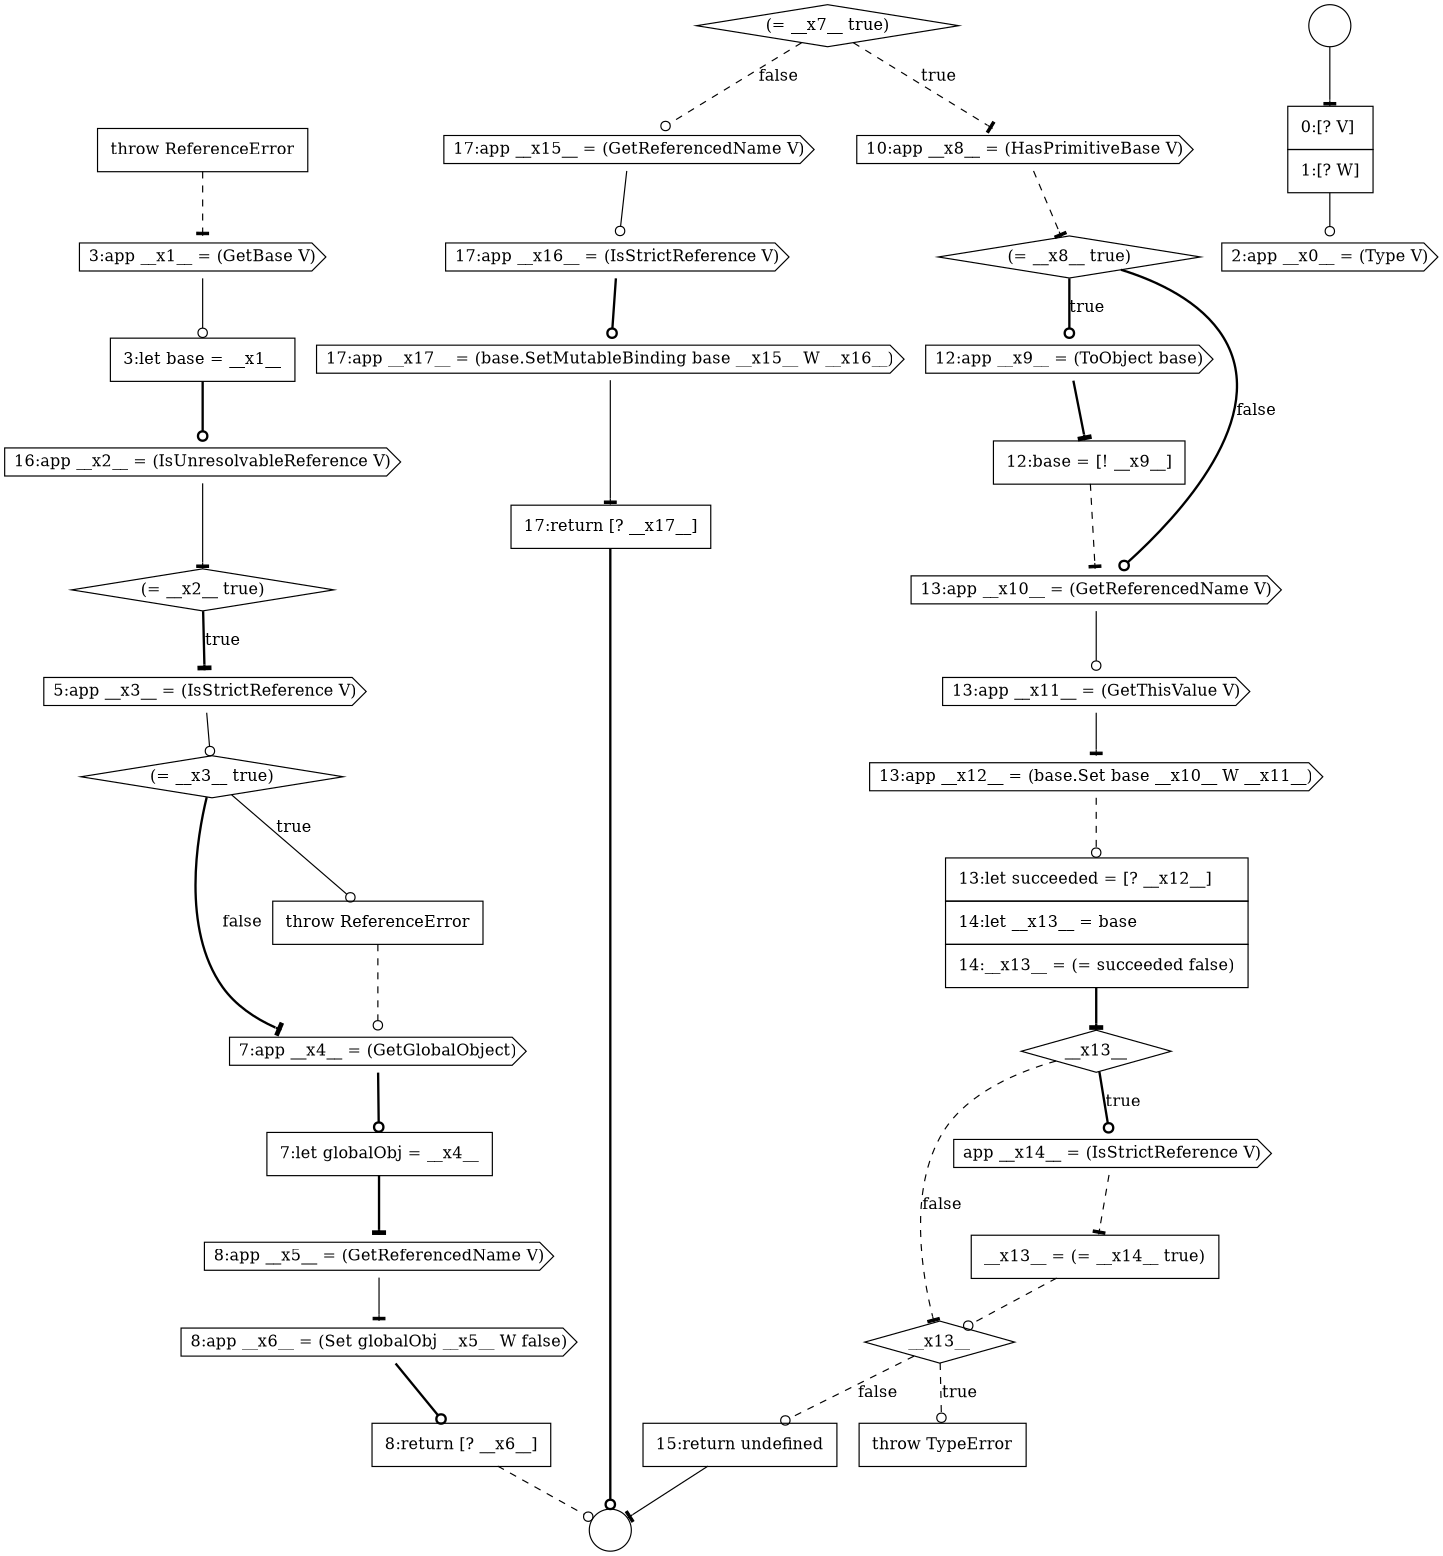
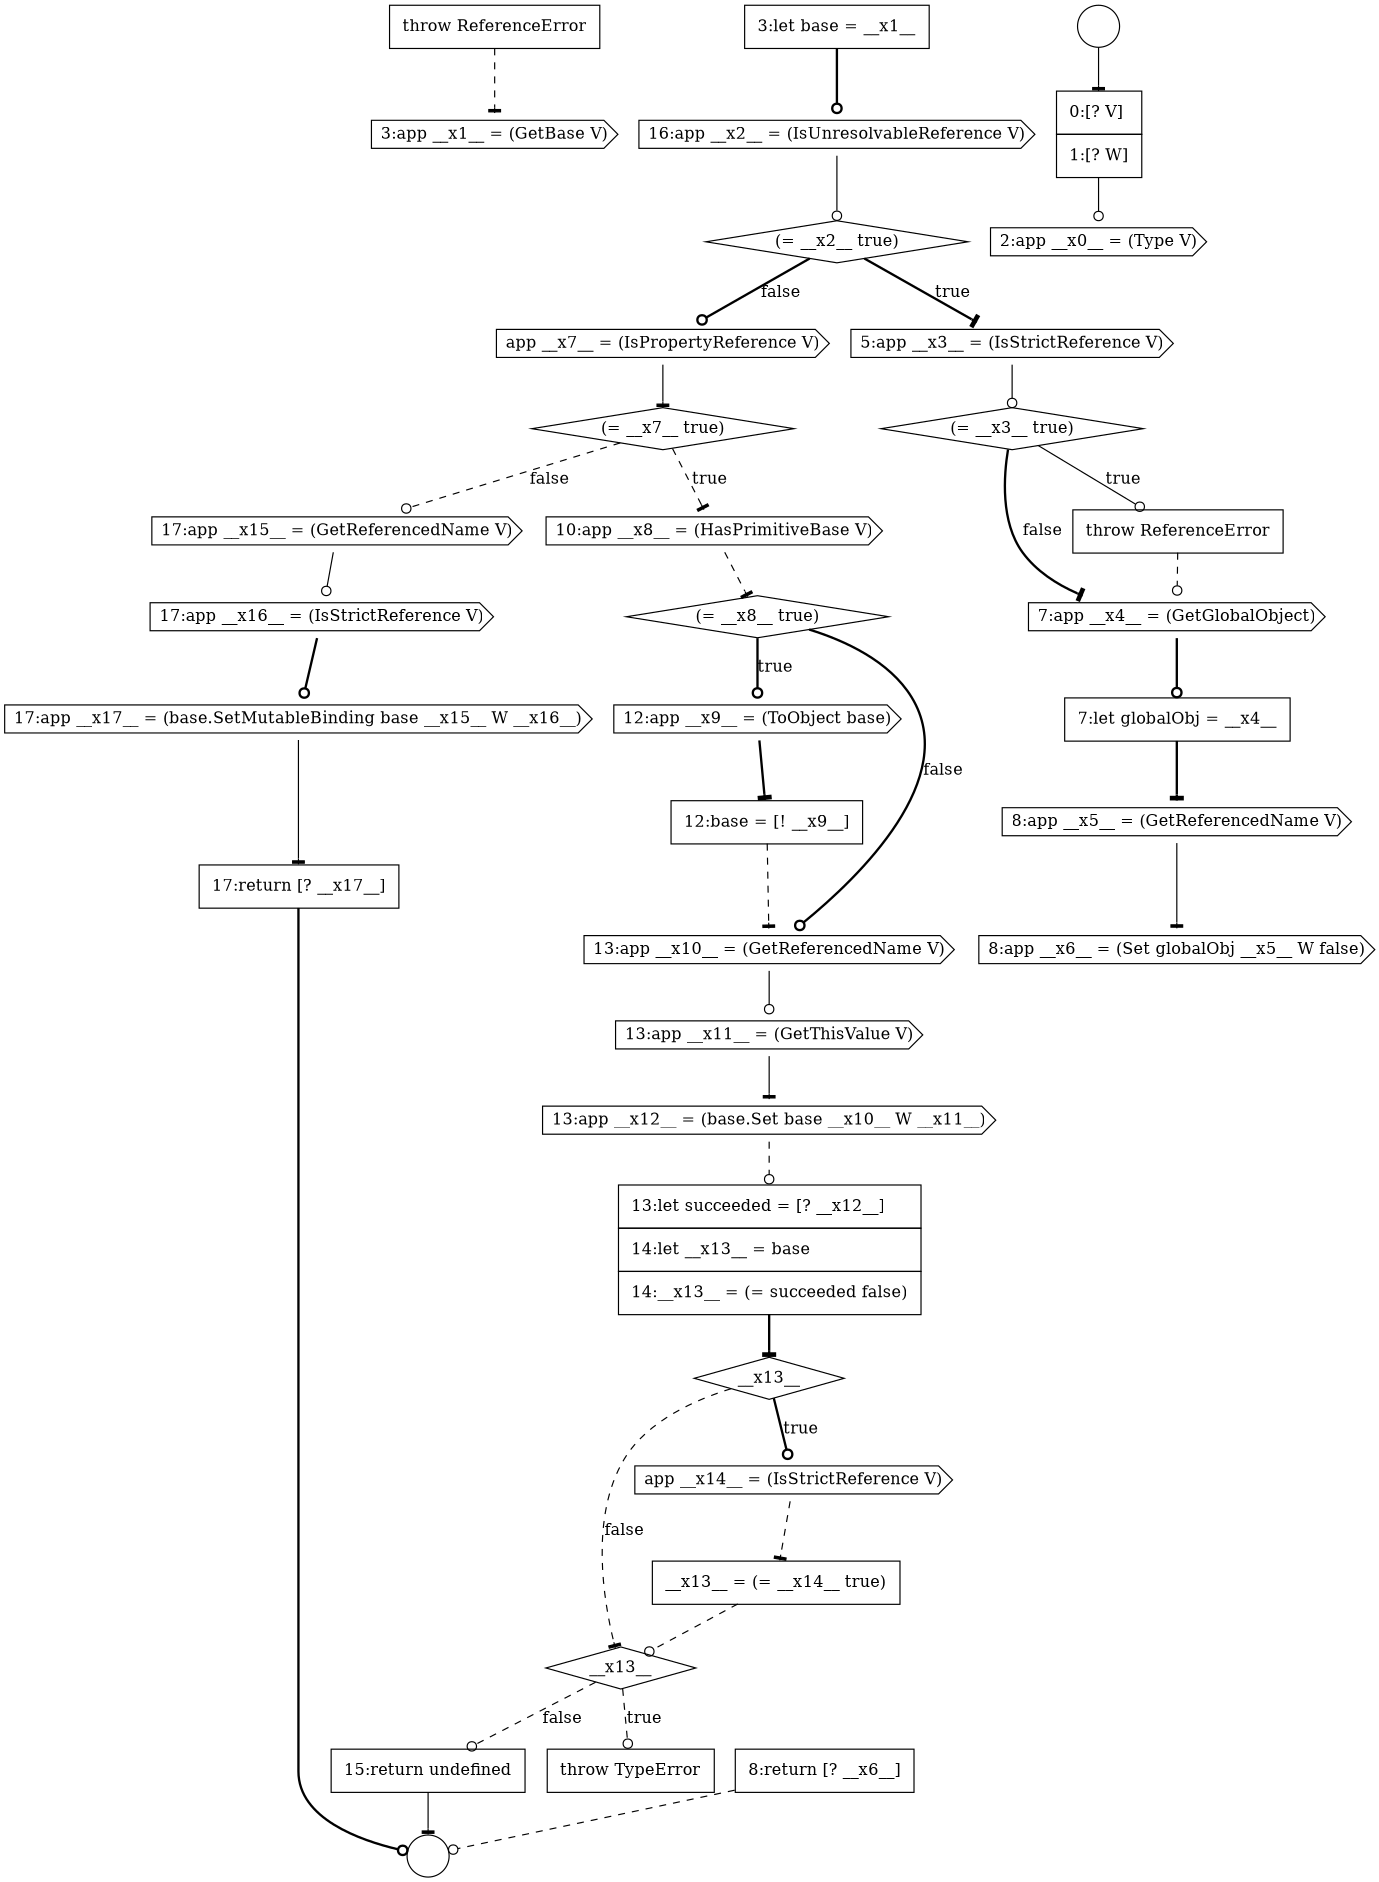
(203, 303) -> none
none -> (663, 343)
(203, 523) -> (837, 183)
(417, 1389) -> none
